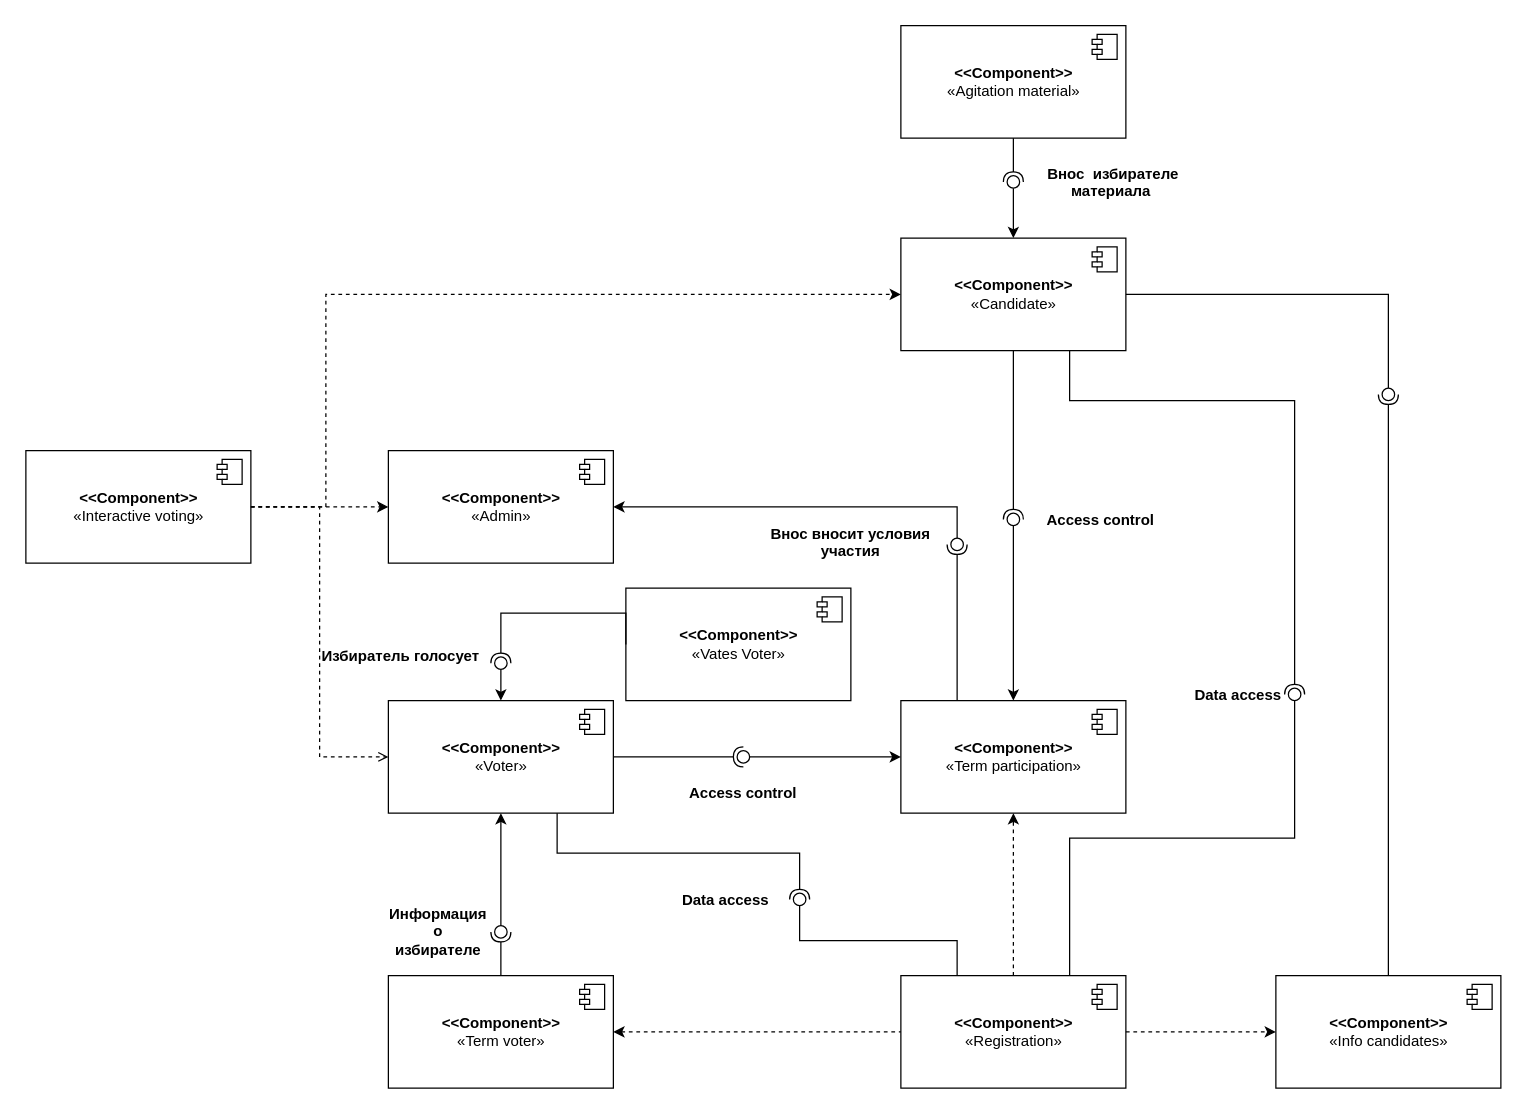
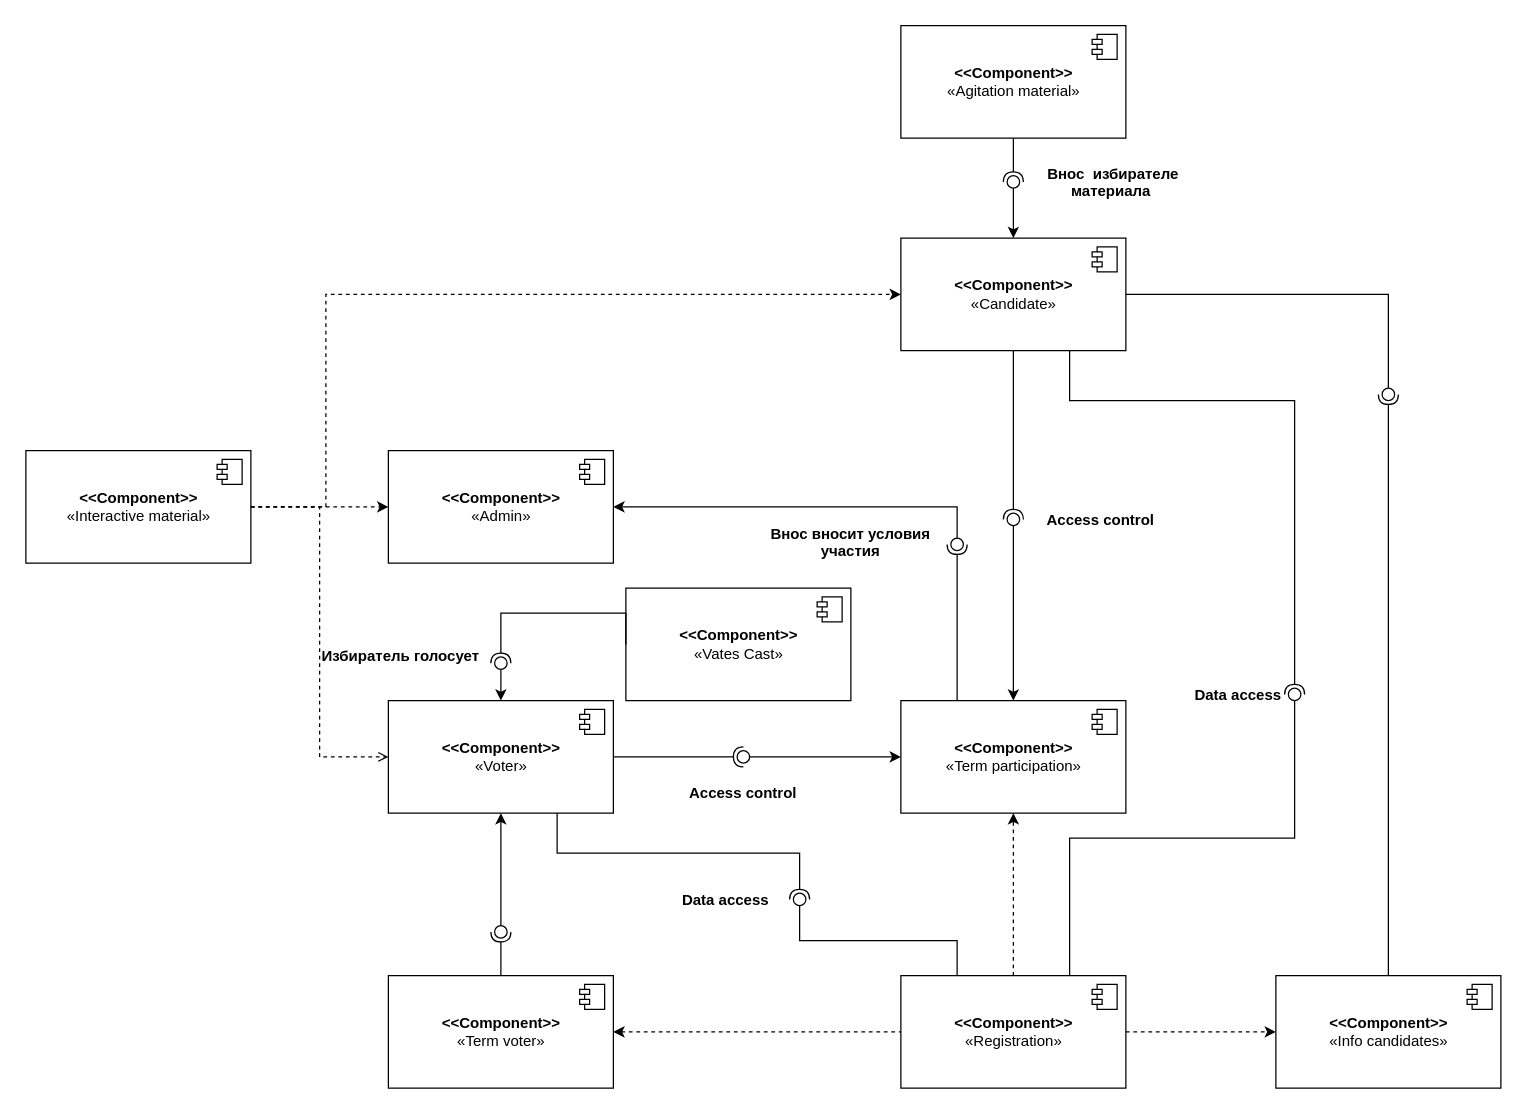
(139, 507) -> (139, 507)
(739, 644) -> (739, 644)
(438, 932) -> none
